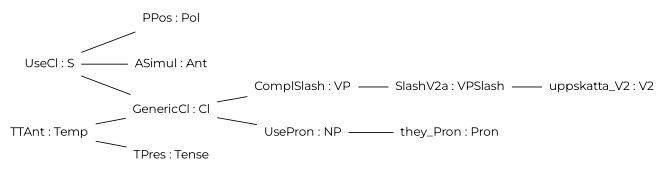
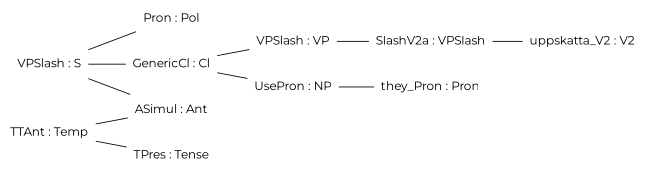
(171, 19) -> (171, 19)
(49, 64) -> (49, 64)
(303, 87) -> (293, 41)
(111, 121) -> (112, 121)
